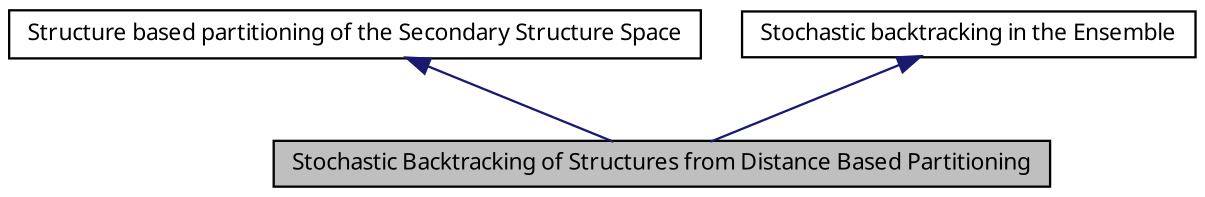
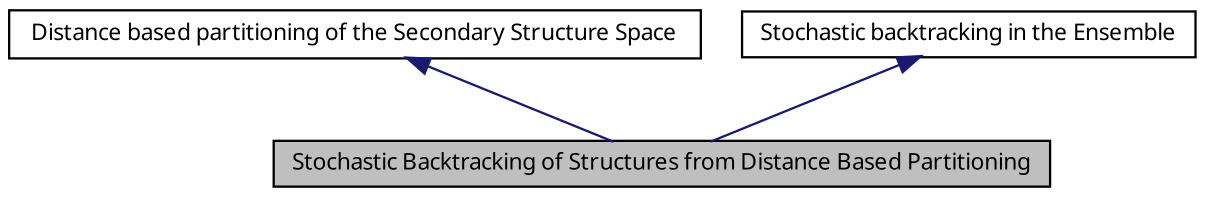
(355, 34) -> (355, 34)
